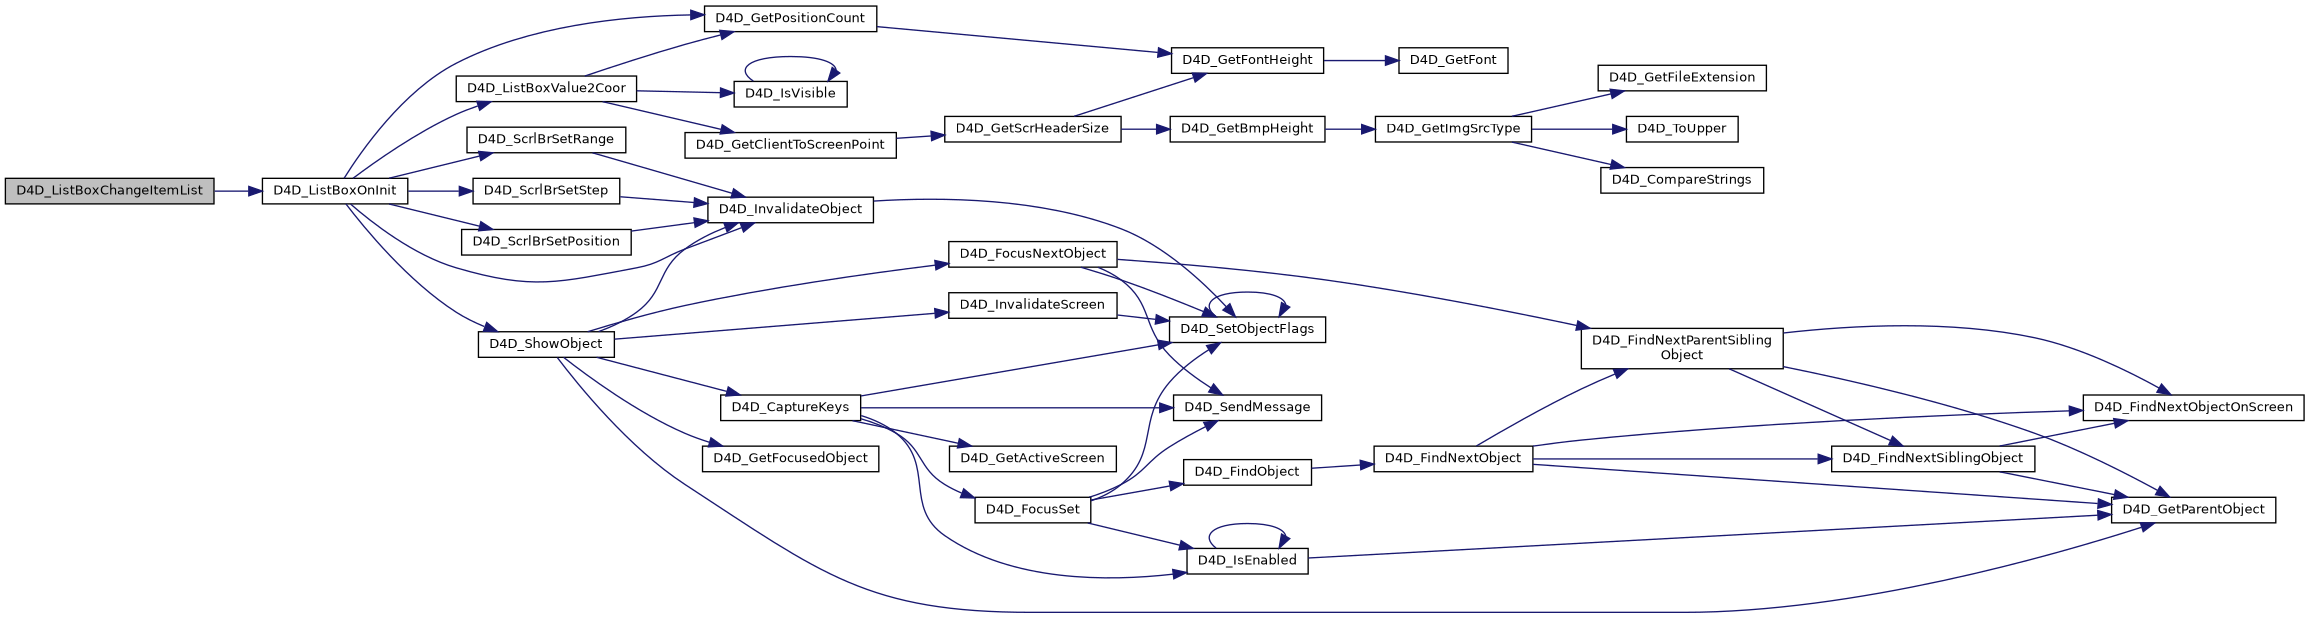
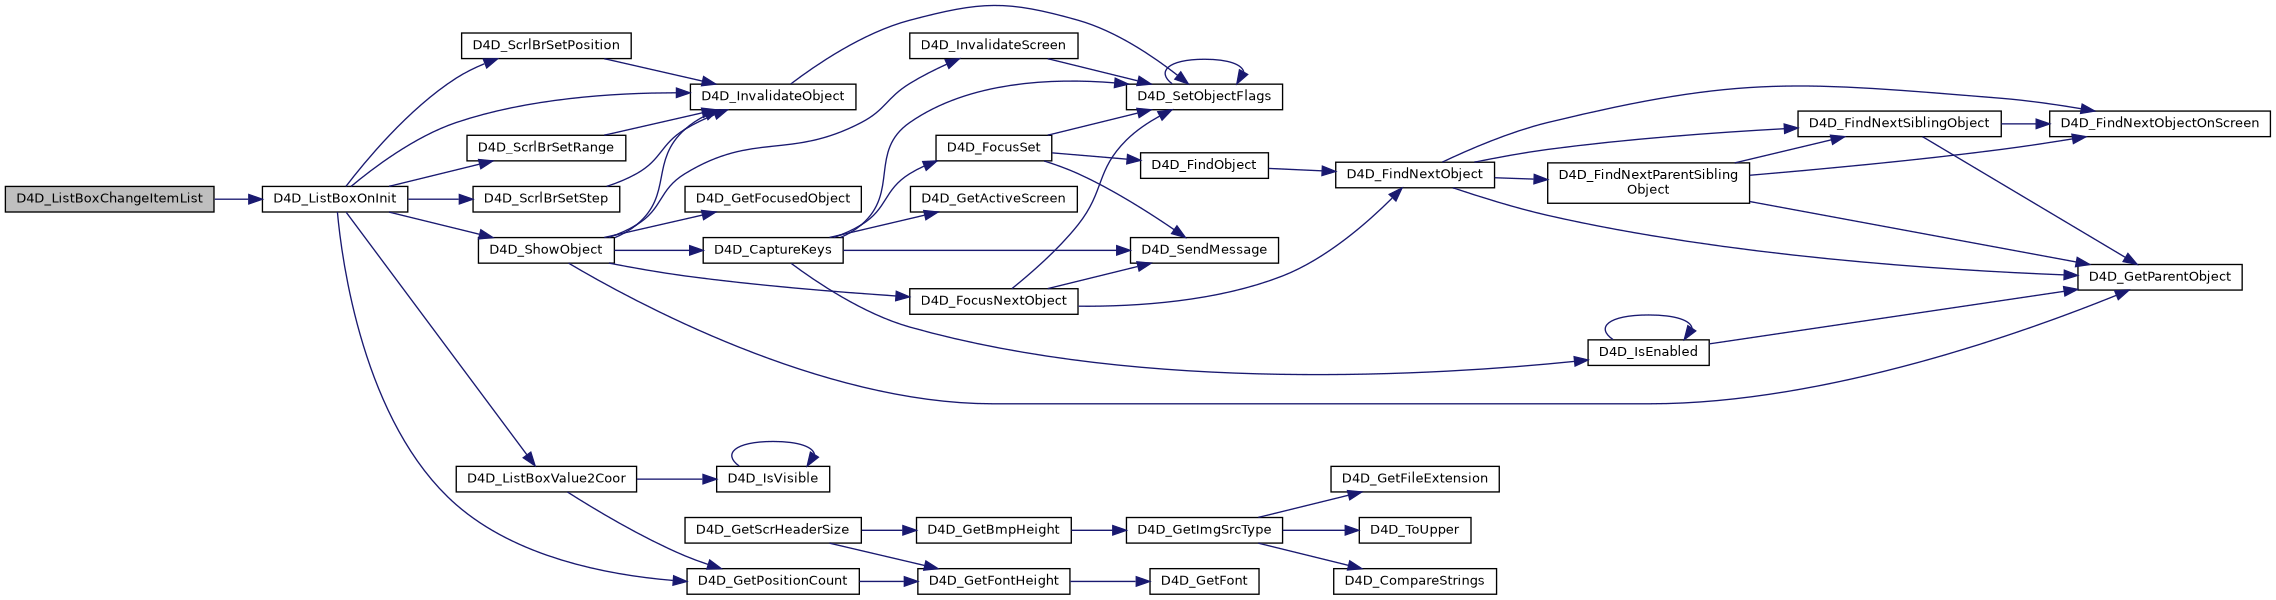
(791, 145) -> none
(1348, 283) -> (1248, 287)
(1134, 534) -> none
